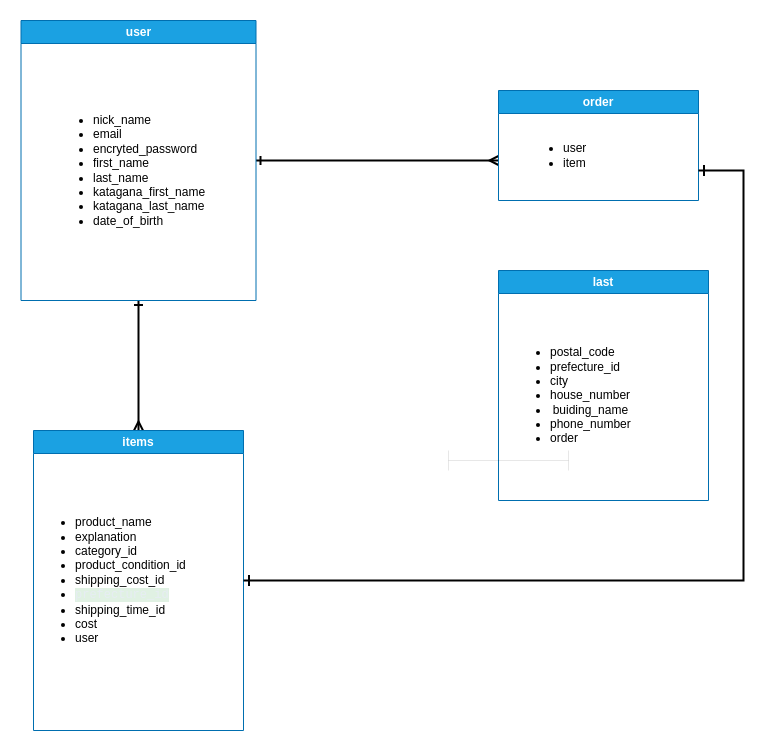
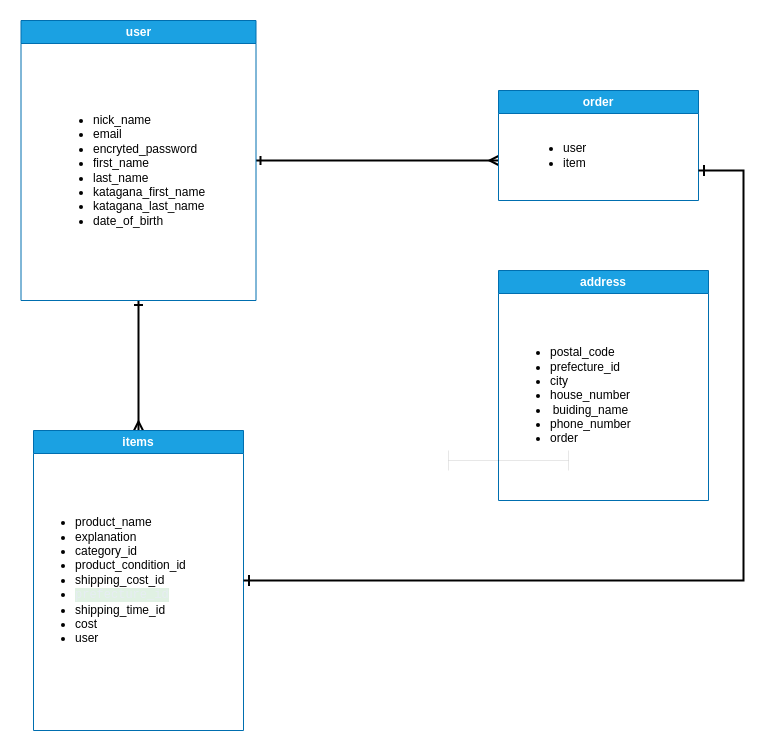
(604, 283) -> (604, 283)
